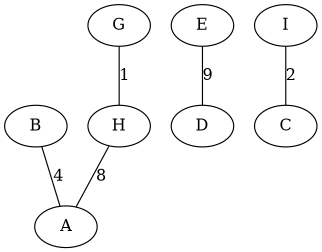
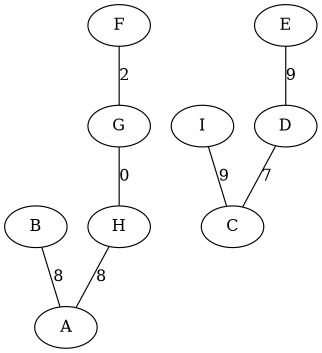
none -> (119, 25)
(125, 76) -> (125, 176)
(292, 76) -> (224, 176)
(59, 176) -> (59, 277)
none -> (259, 177)
